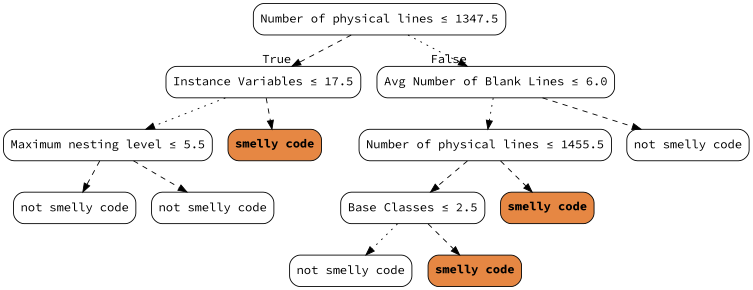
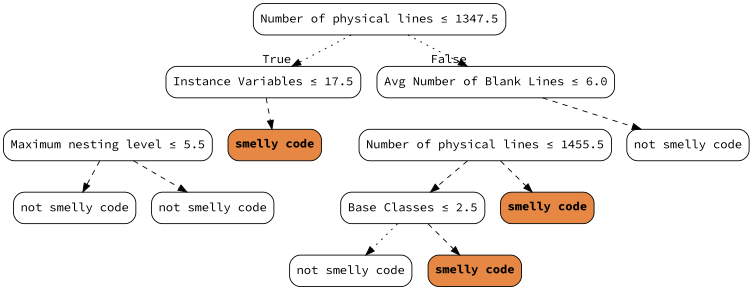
(325, 49) -> (325, 49)
(491, 109) -> none
(190, 112) -> none
